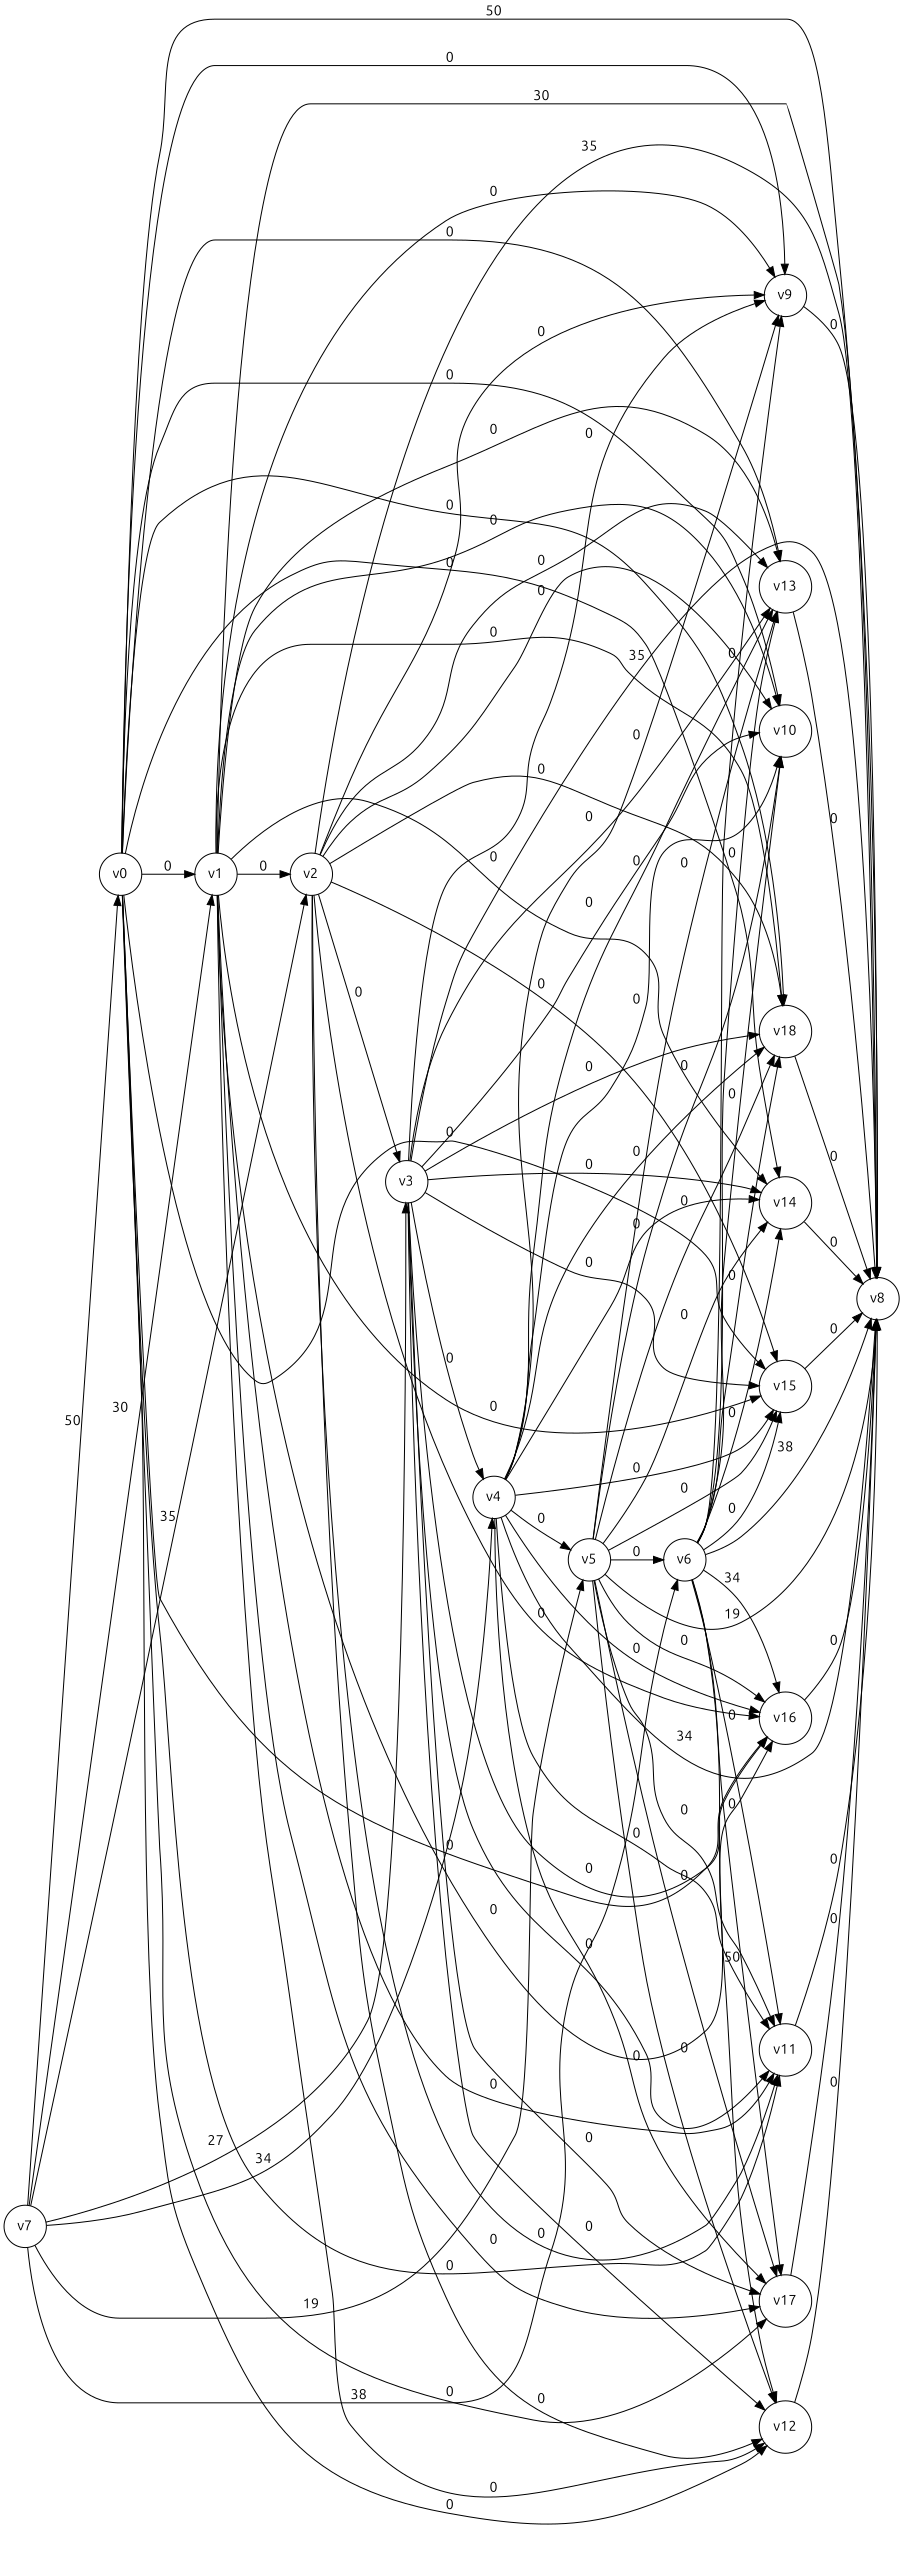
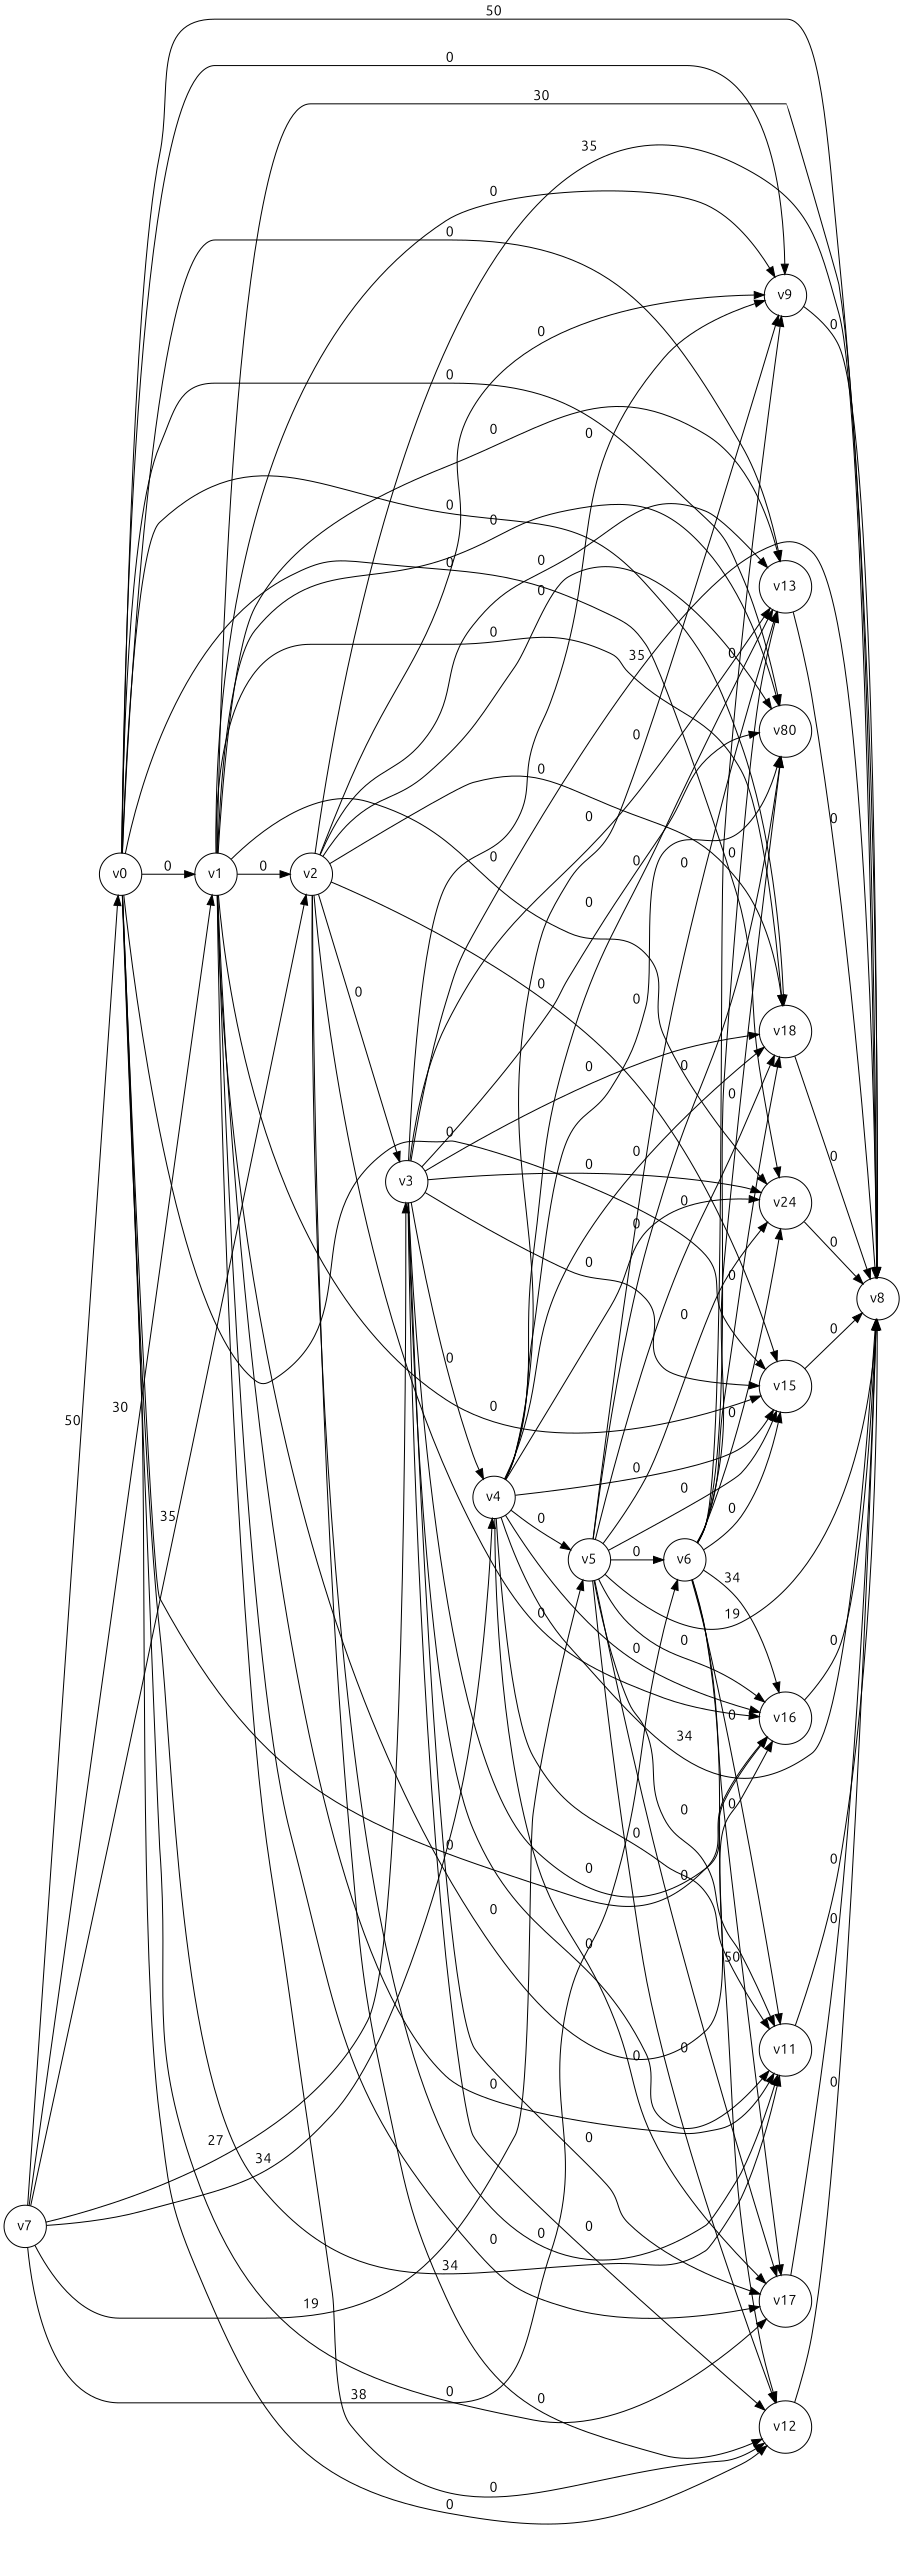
(785, 731) -> (785, 731)
(785, 1203) -> (785, 1203)
(808, 1458) -> none
(450, 2266) -> (450, 2266)
